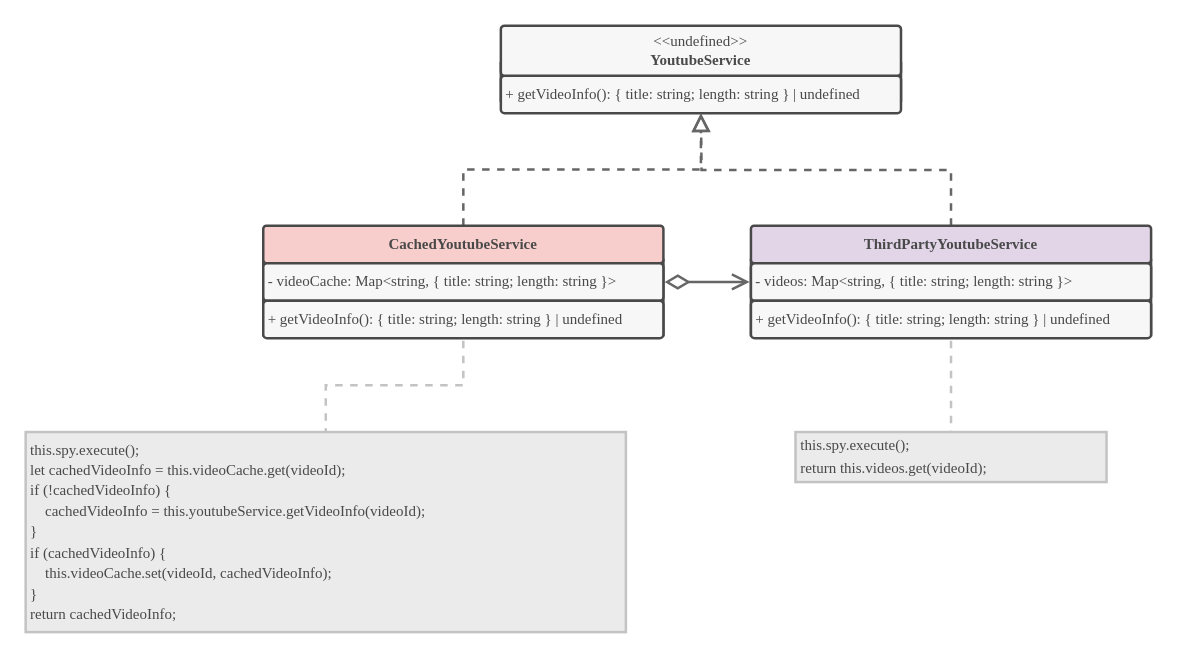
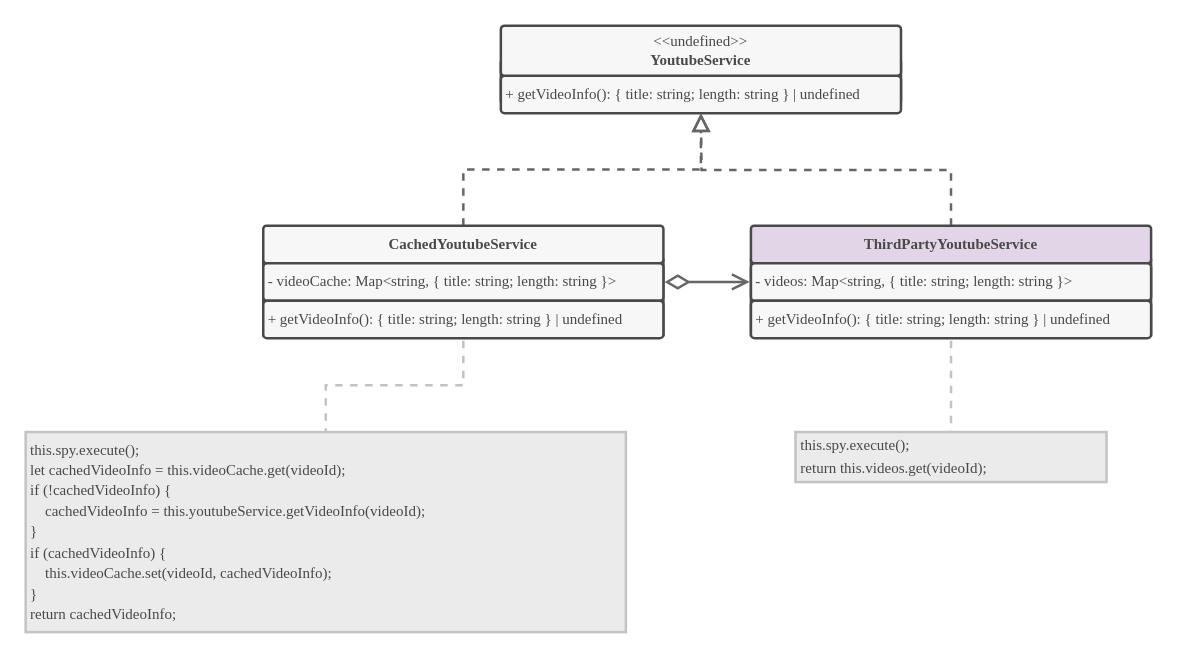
(463, 244) -> (463, 244)
